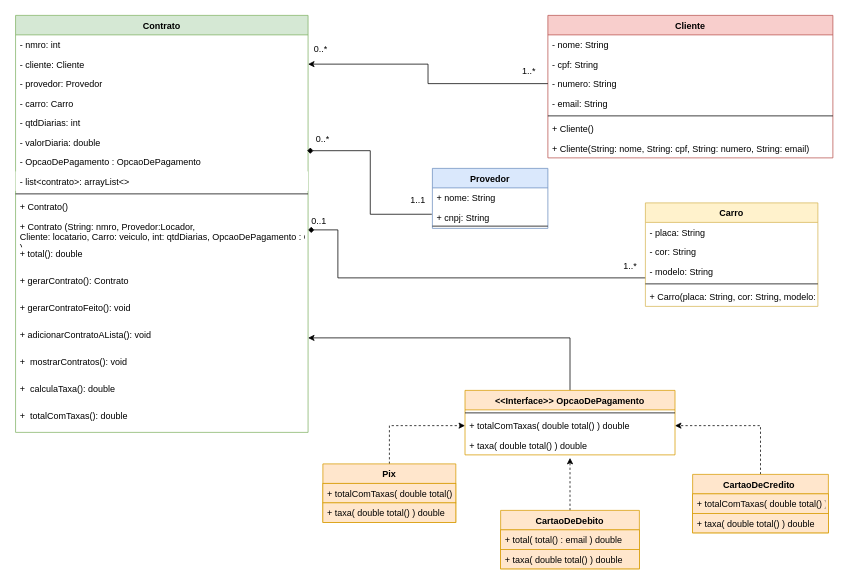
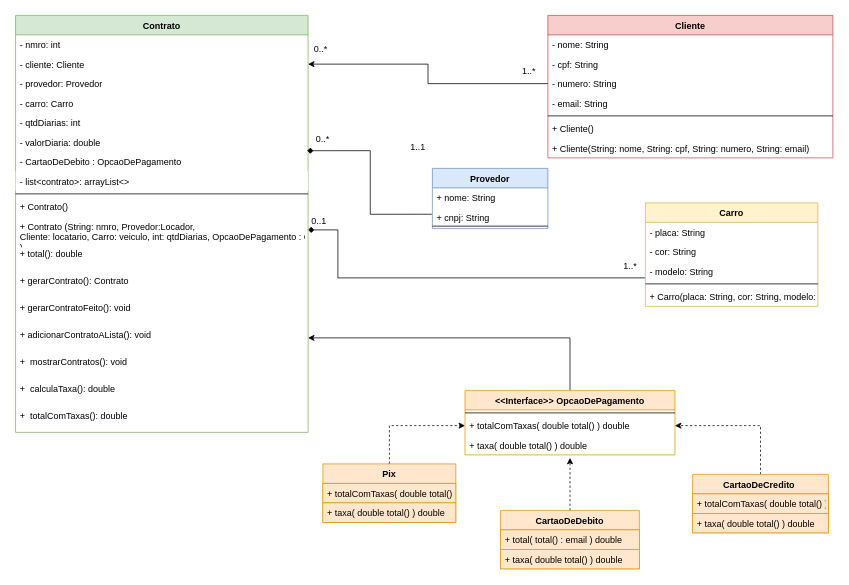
(108, 162) -> (102, 162)
(418, 200) -> (418, 147)
